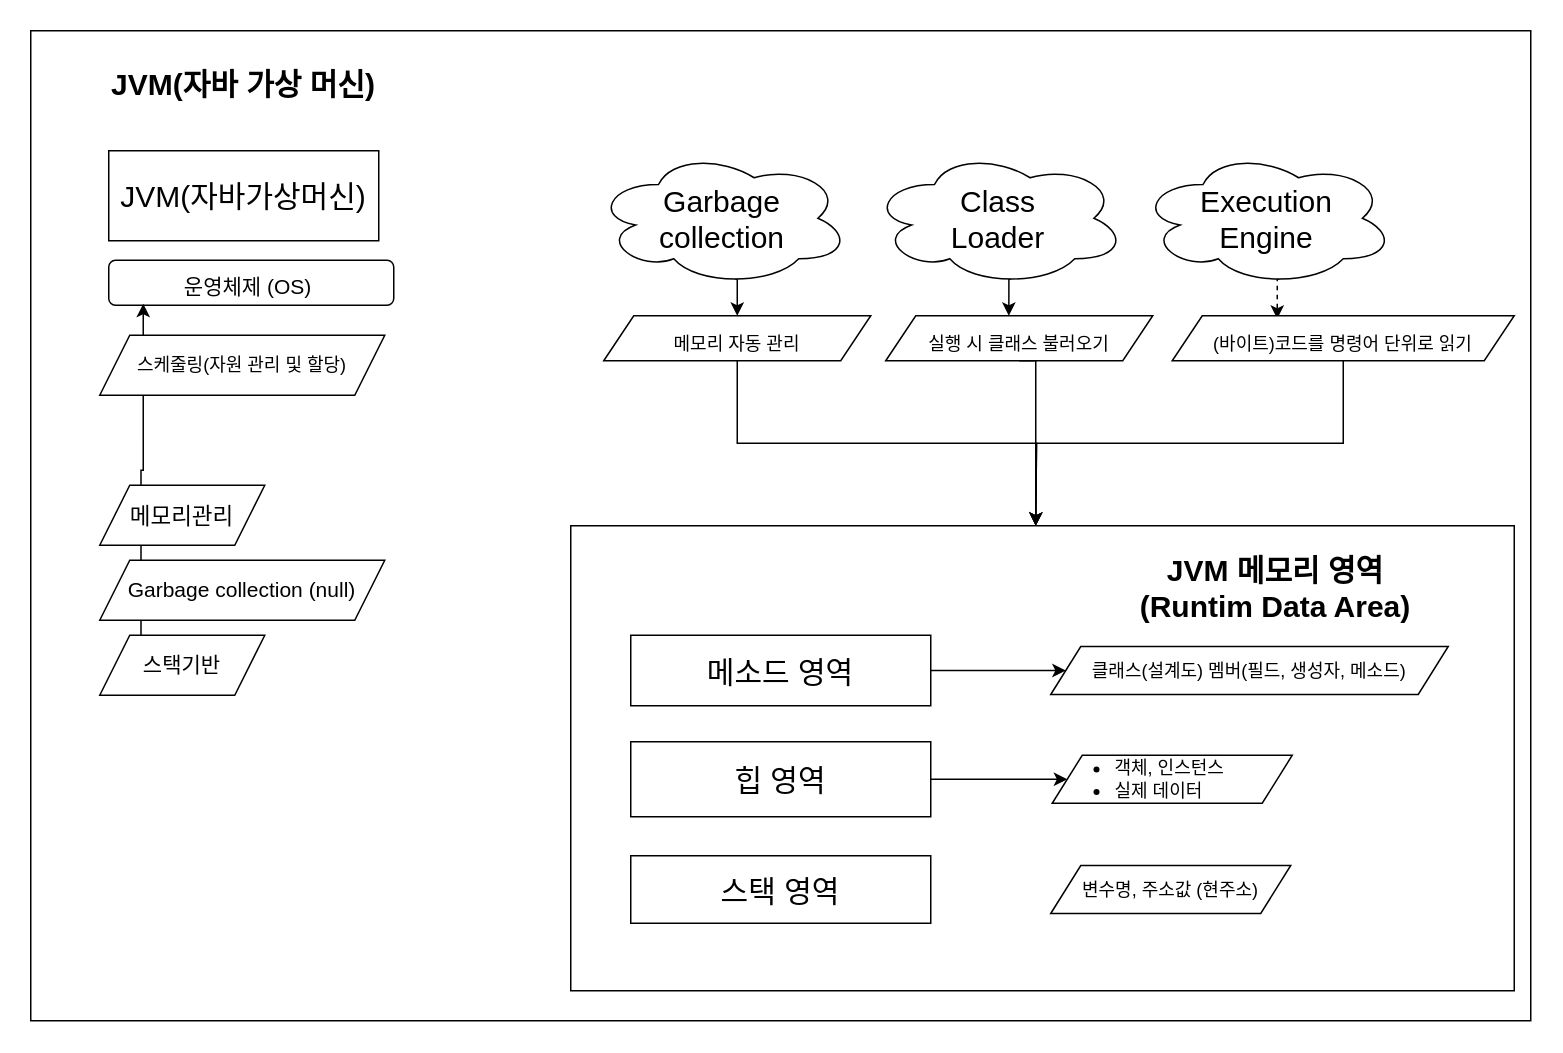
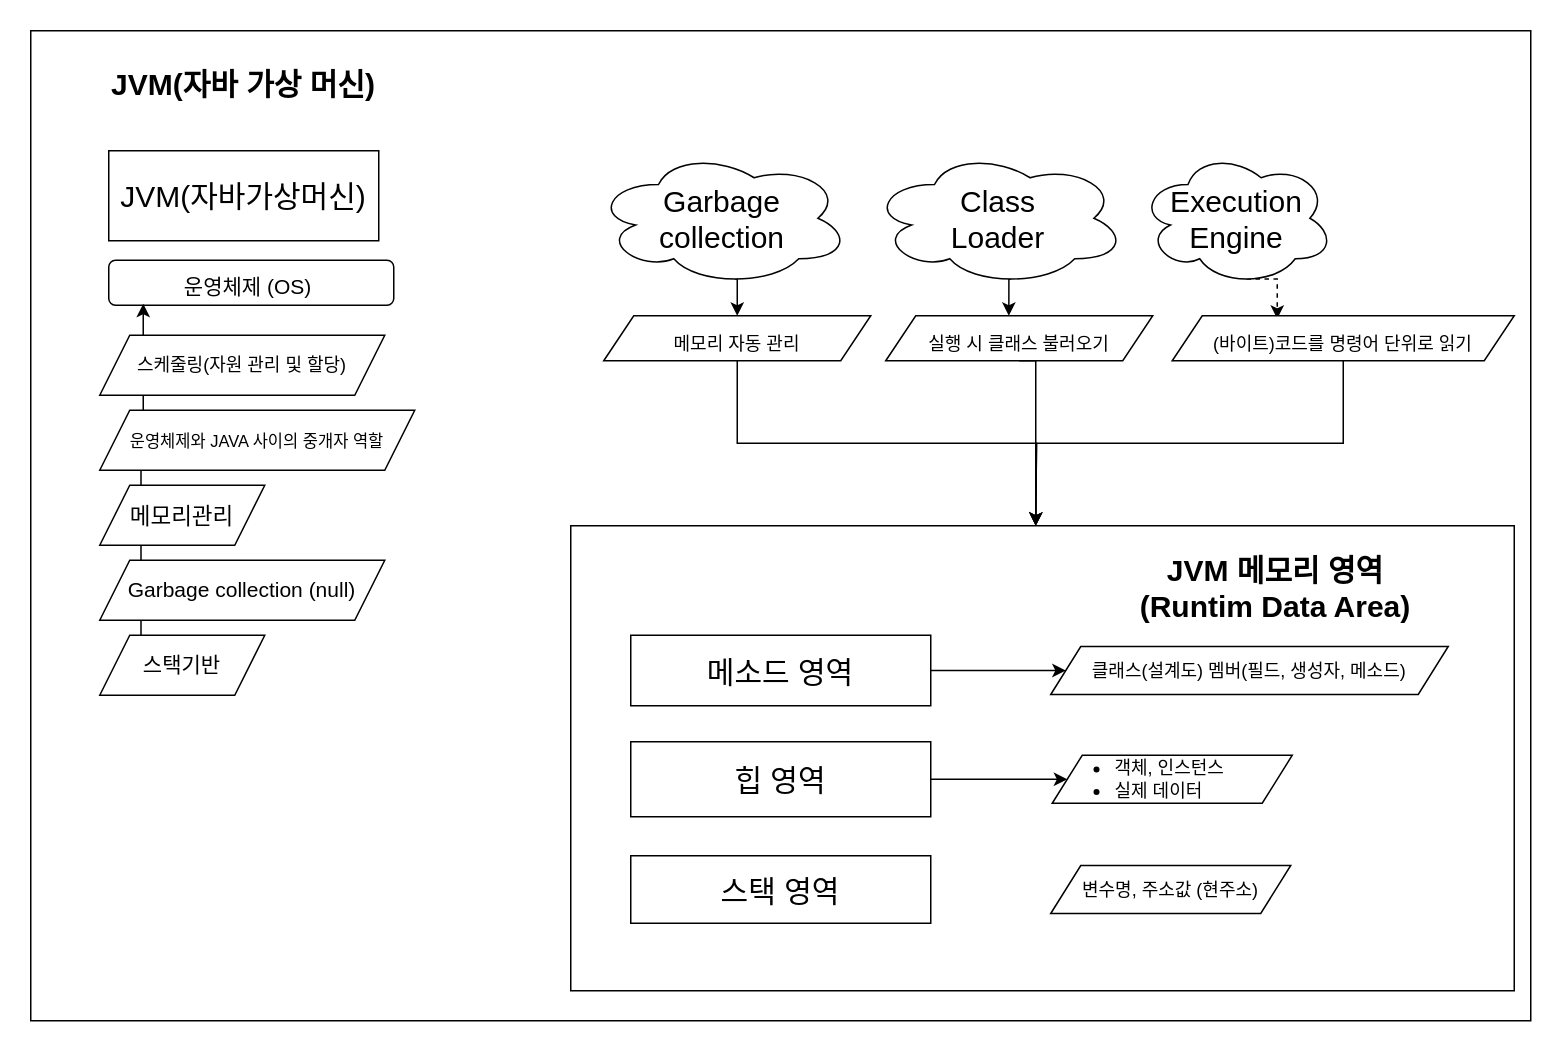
(1267, 218) -> (1237, 218)
none -> (257, 440)
